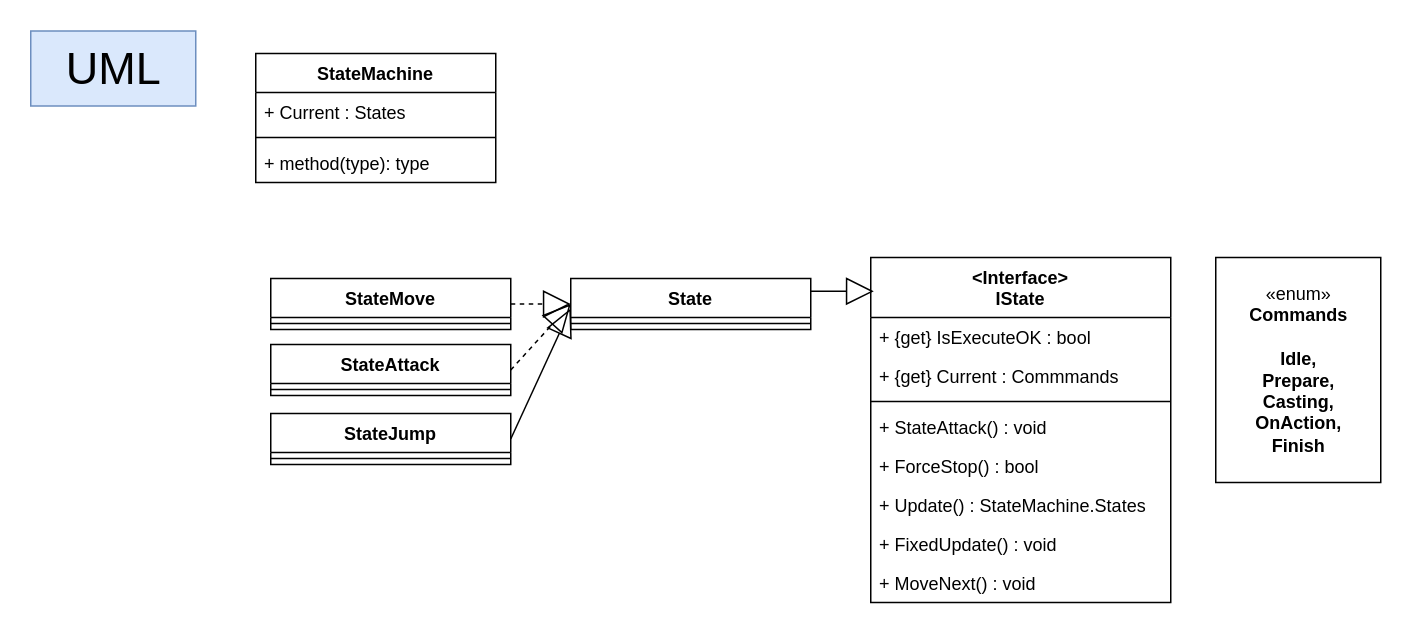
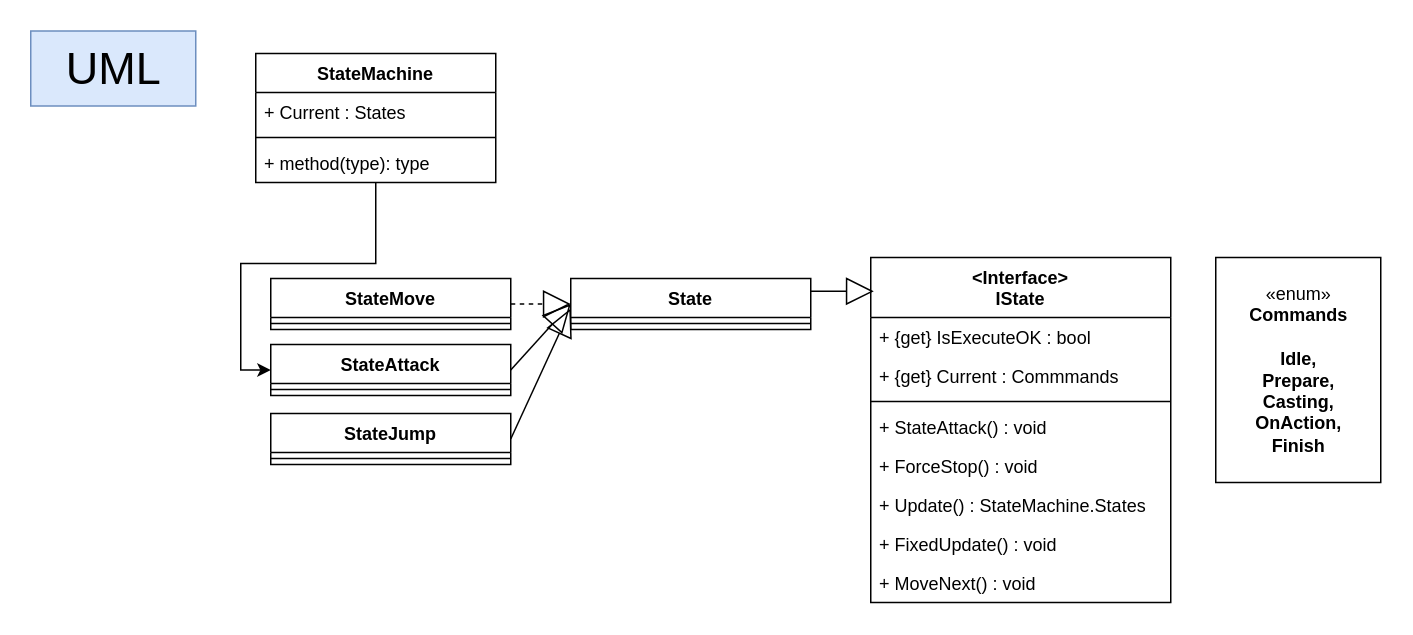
none -> (285, 263)
(530, 348) -> (530, 348)
(968, 467) -> (968, 467)
